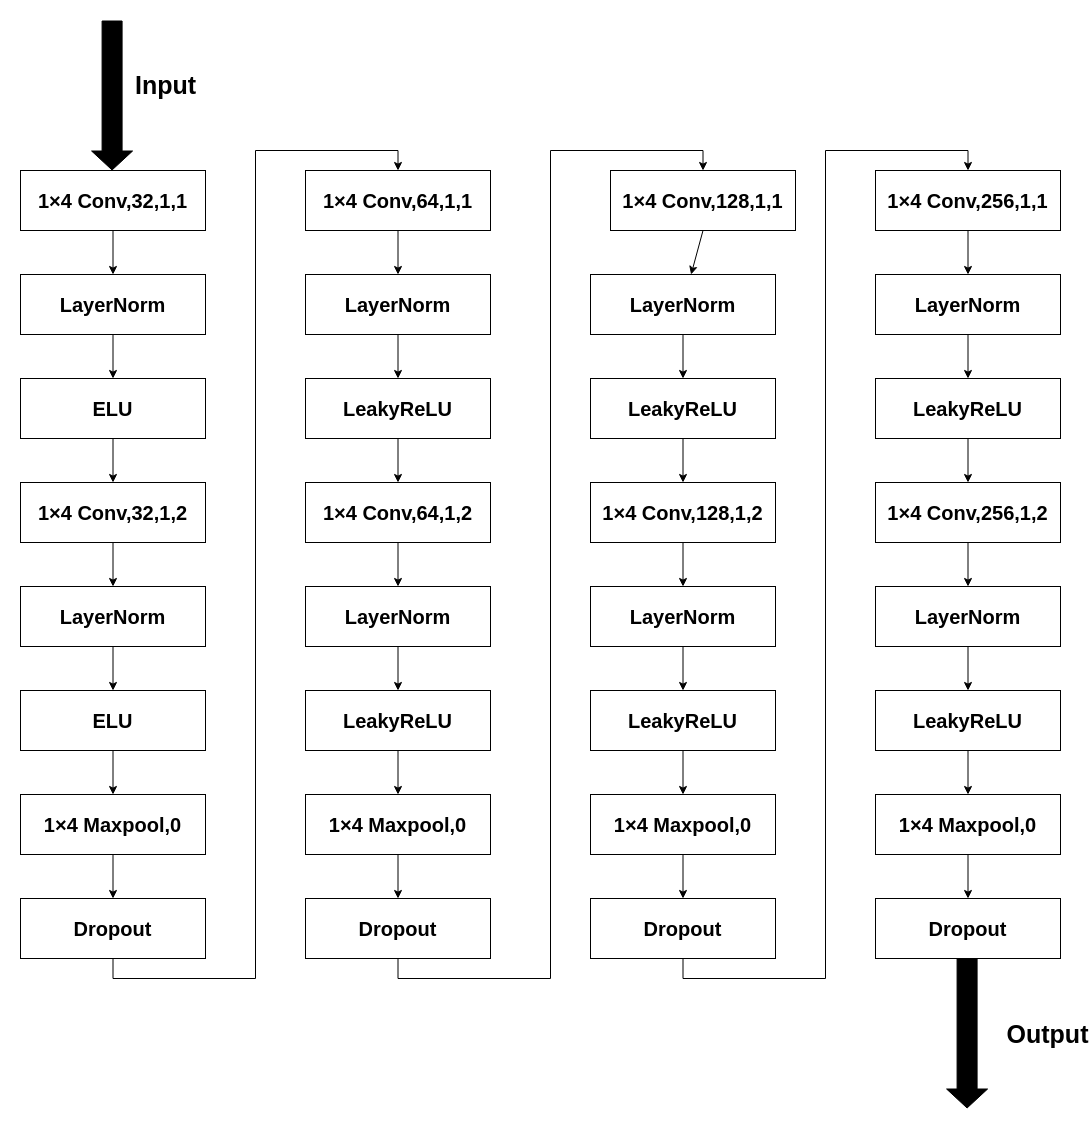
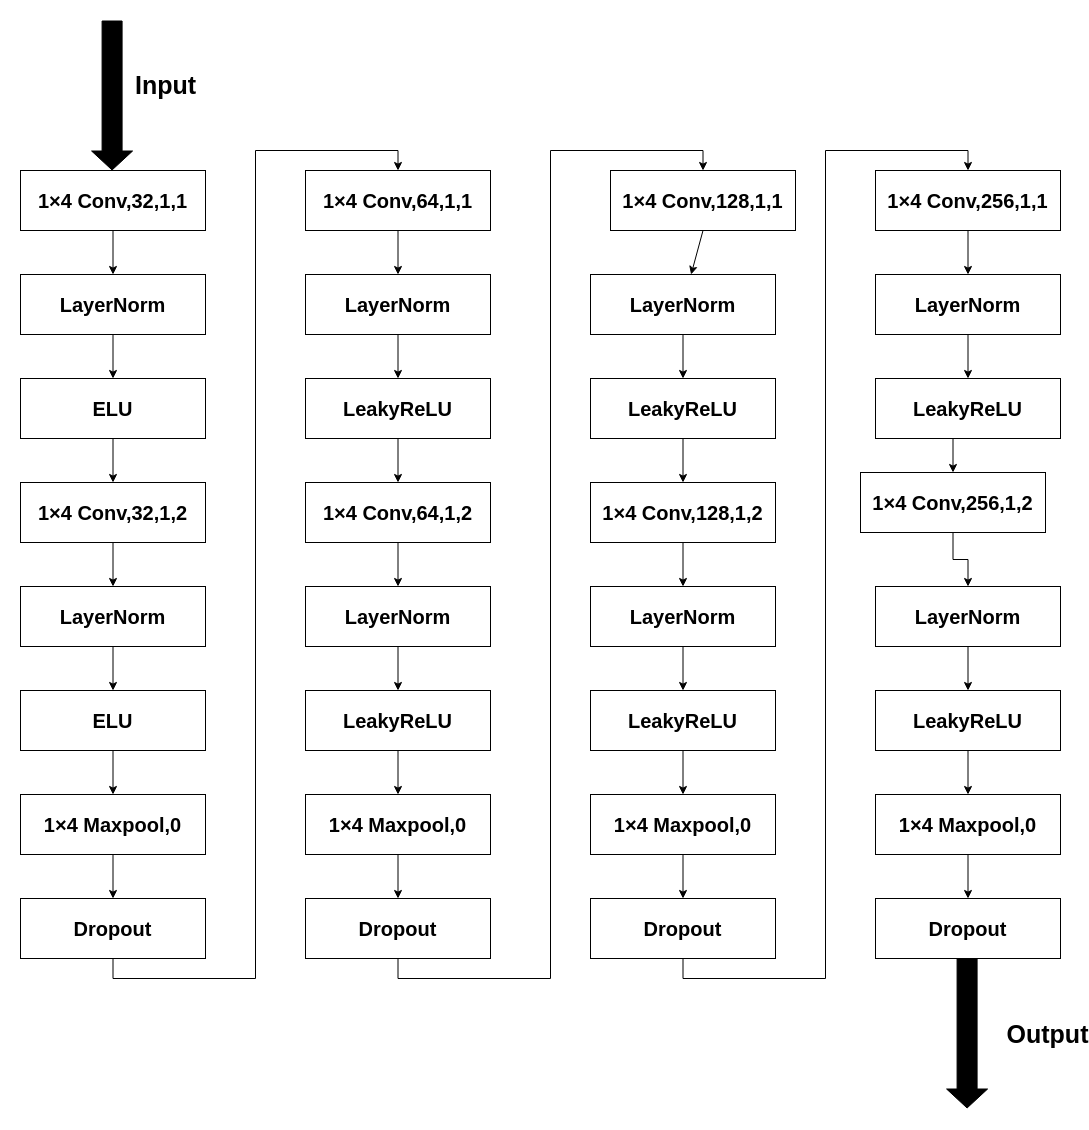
(968, 513) -> (953, 503)
